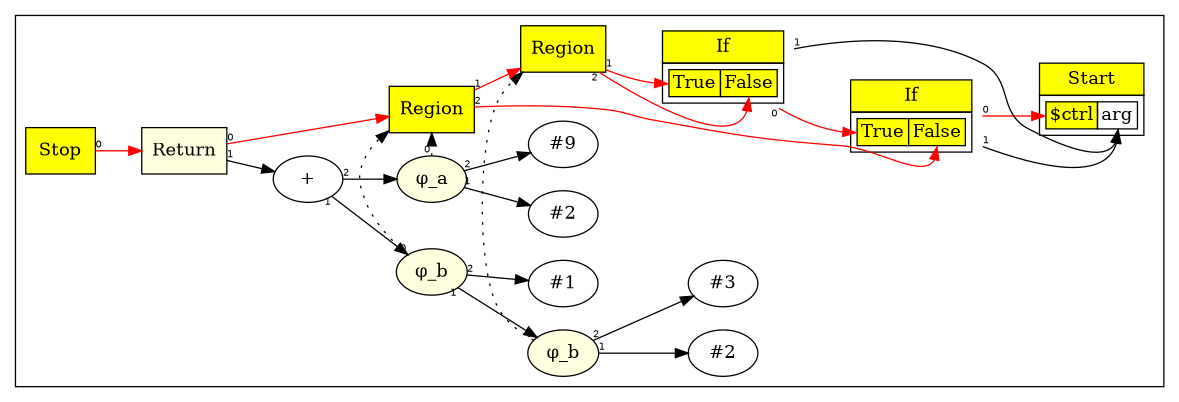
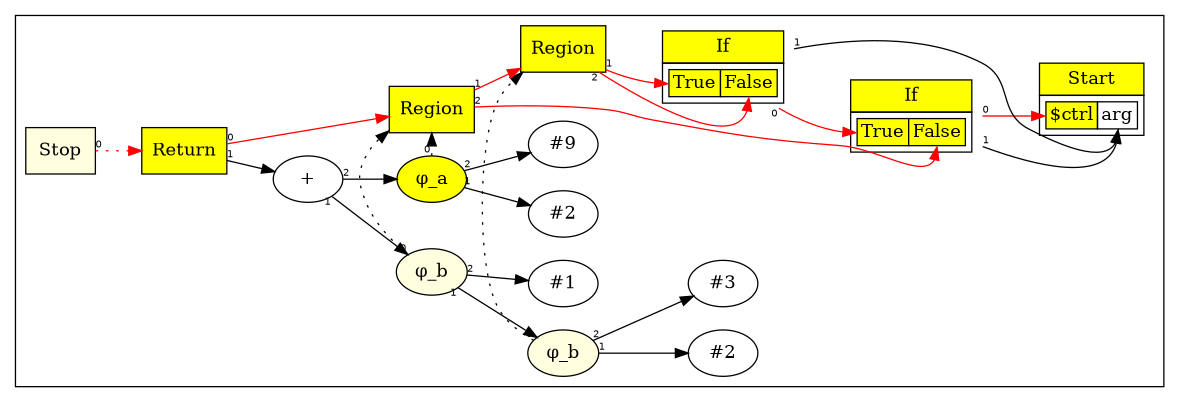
(61, 151) -> (61, 151)
(112, 151) -> (112, 151)
(184, 151) -> (184, 151)
(432, 179) -> (432, 179)
